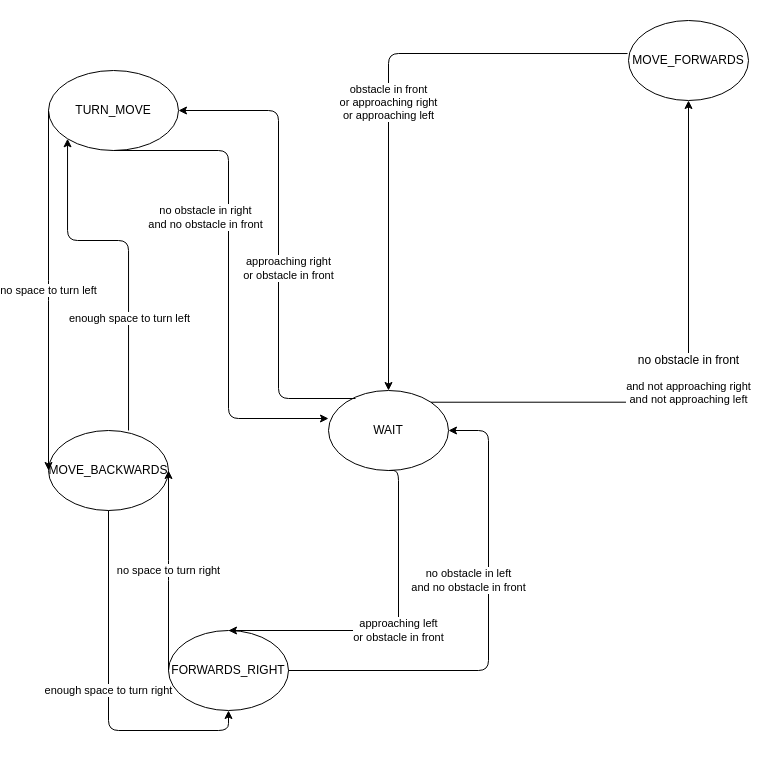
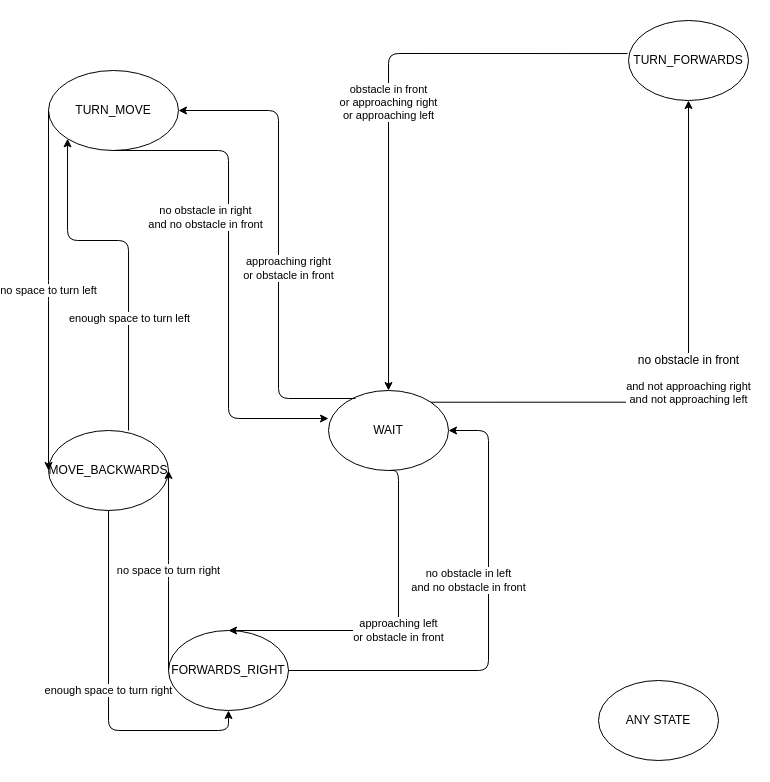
(689, 61) -> (689, 61)
none -> (659, 721)
